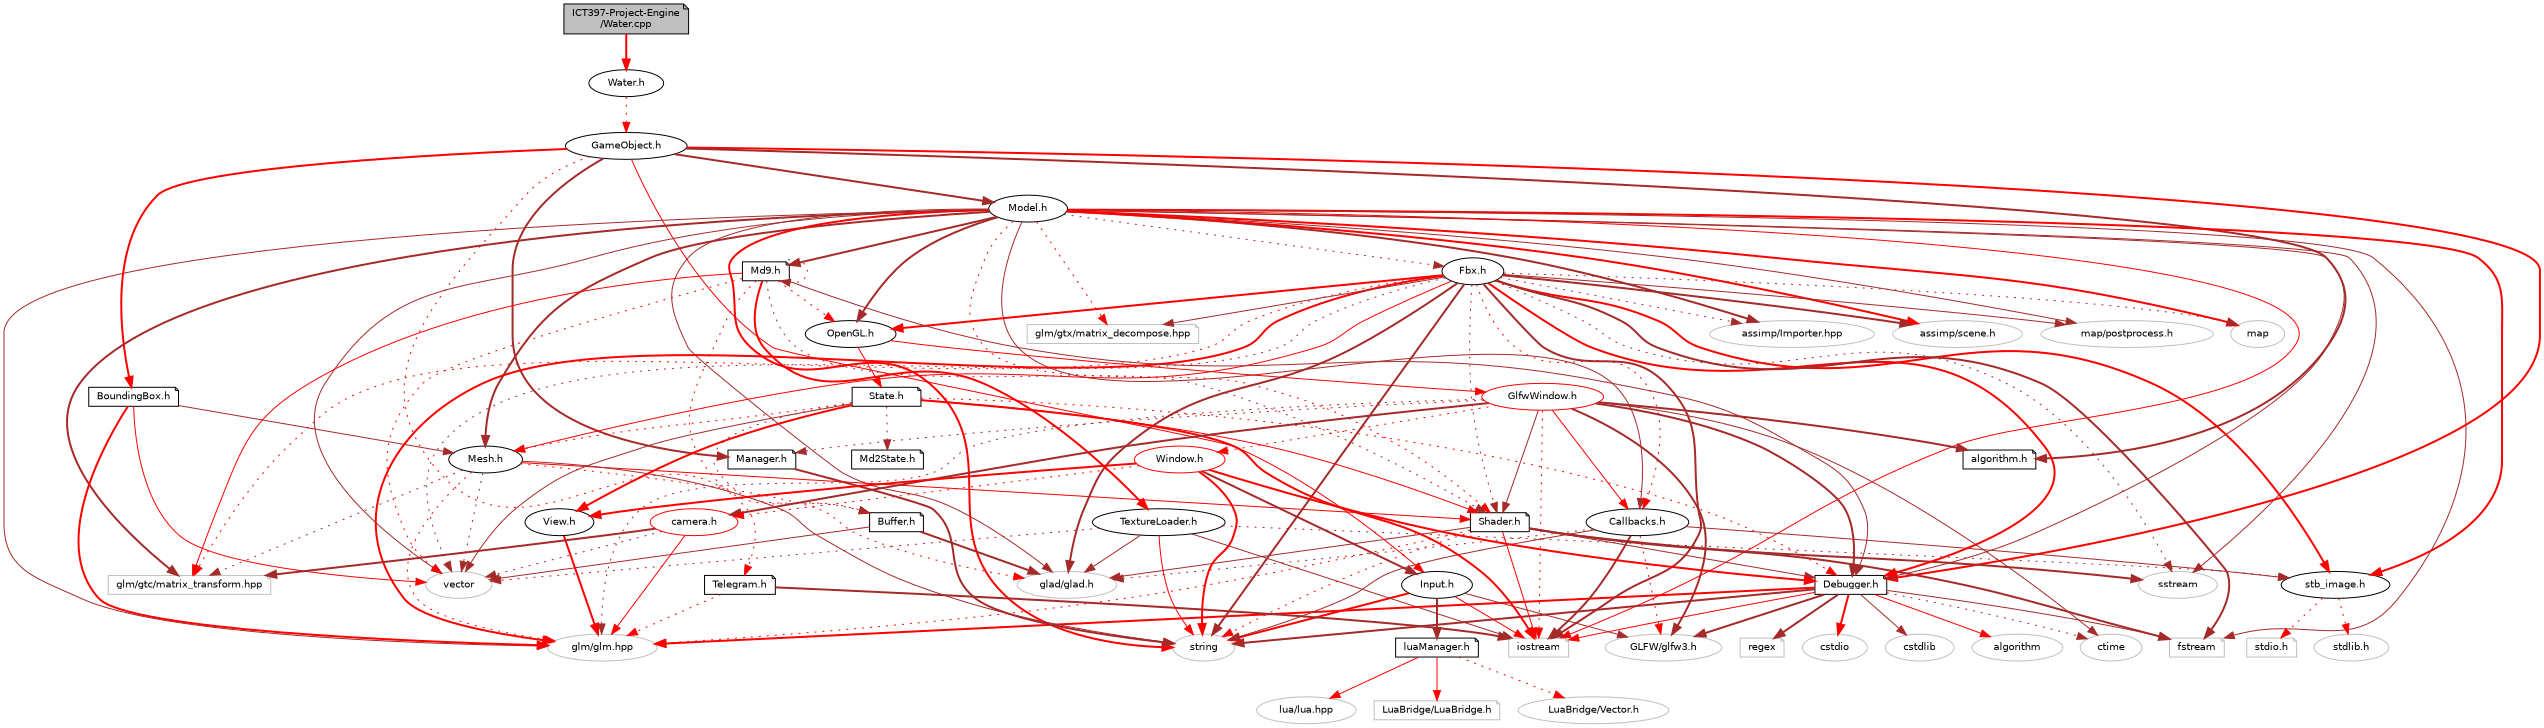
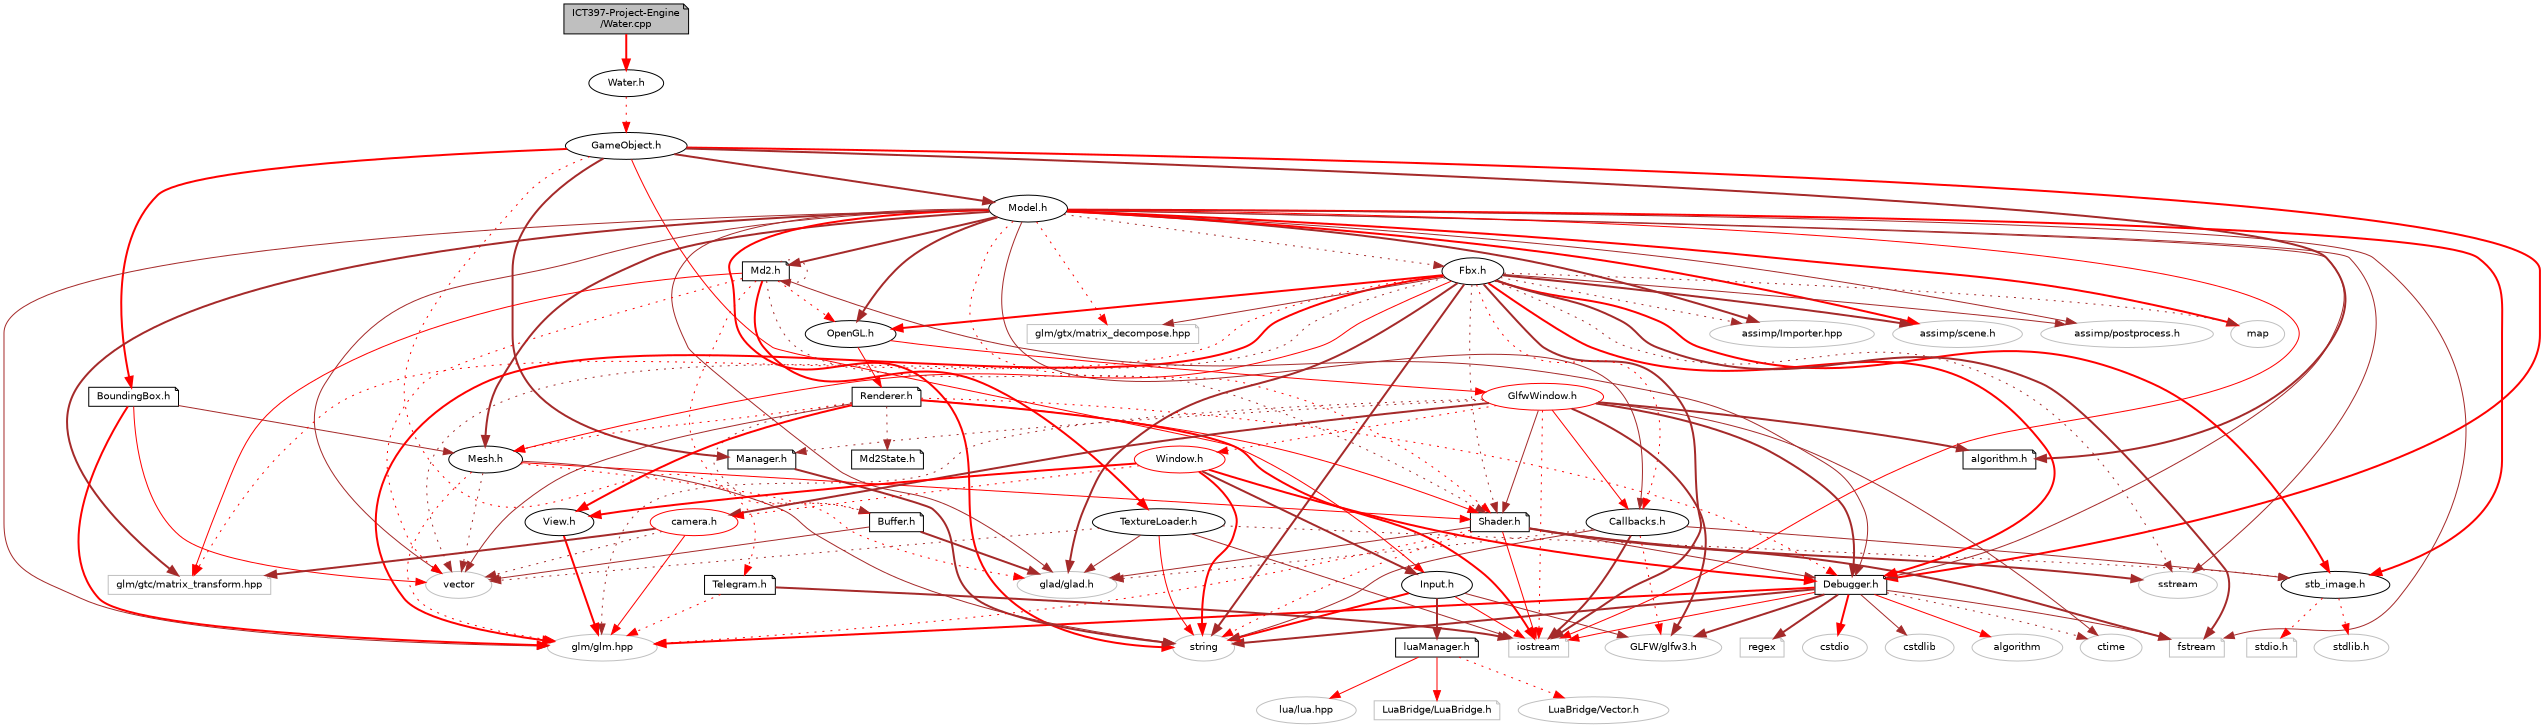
(766, 271) -> (766, 271)
(2127, 334) -> (2127, 334)
(887, 397) -> (887, 397)
(341, 521) -> none
